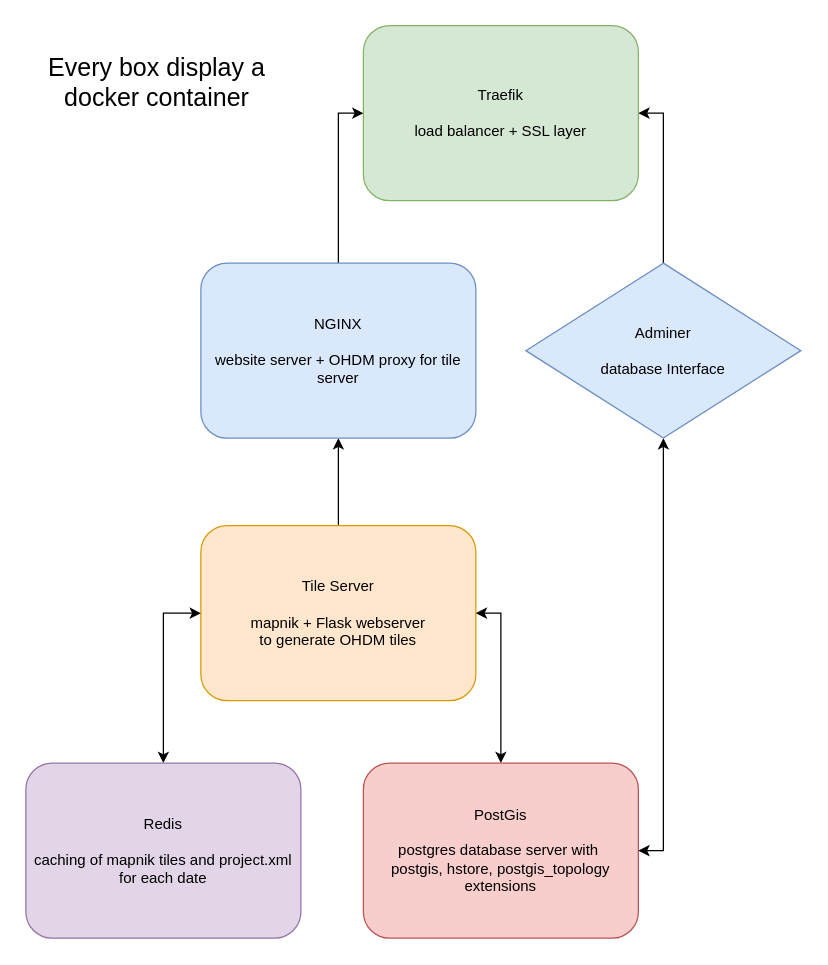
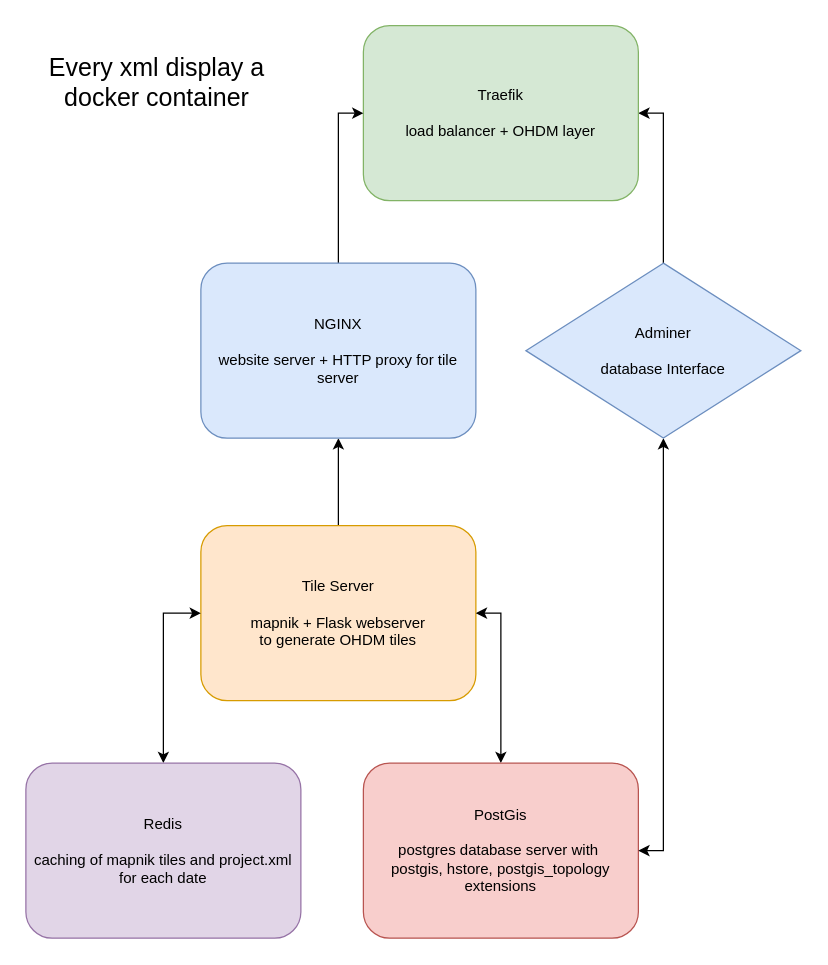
(157, 82) -> (157, 82)
(501, 113) -> (501, 113)
(338, 351) -> (338, 351)
